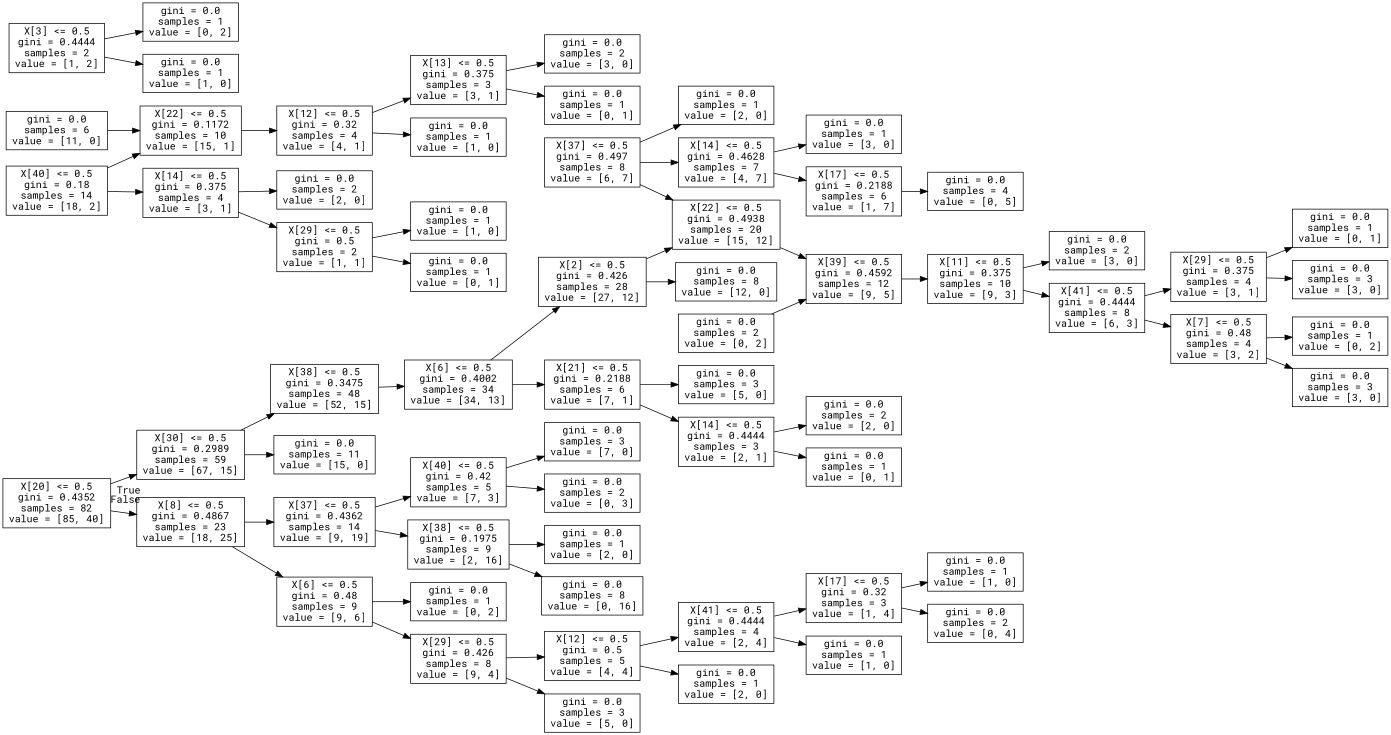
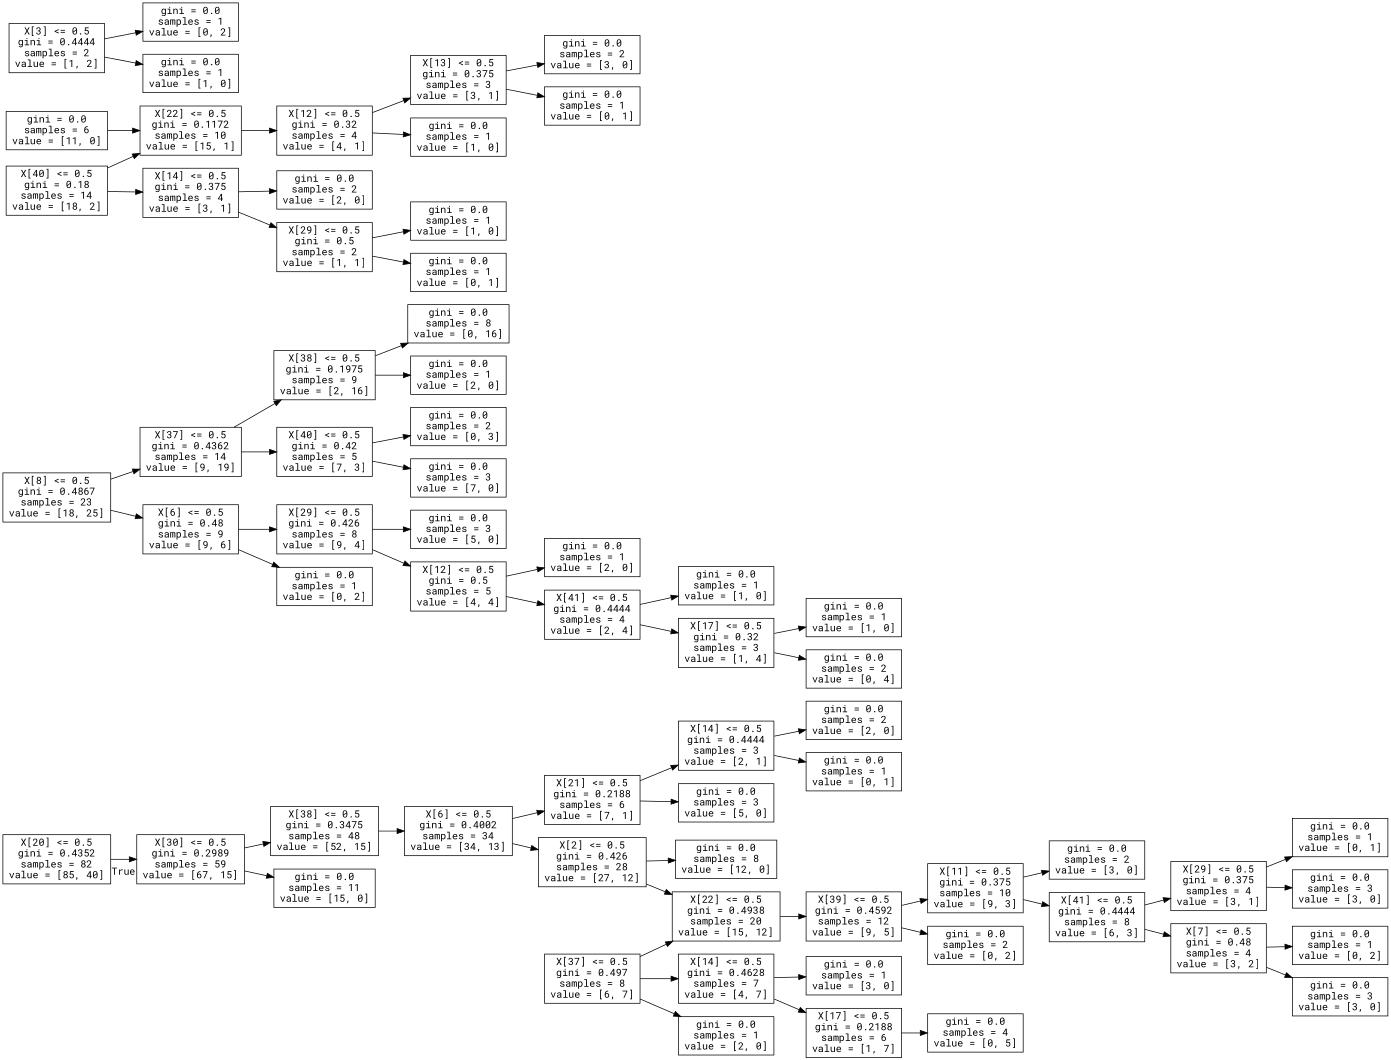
(786, 308) -> (911, 930)
(120, 512) -> none
